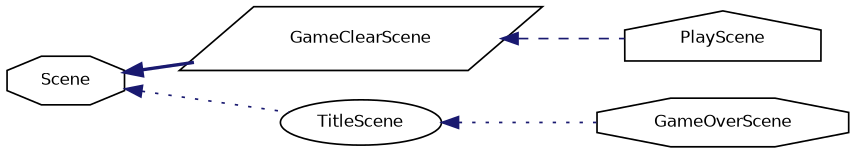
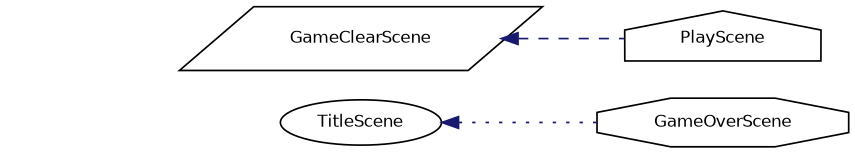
(66, 81) -> none
